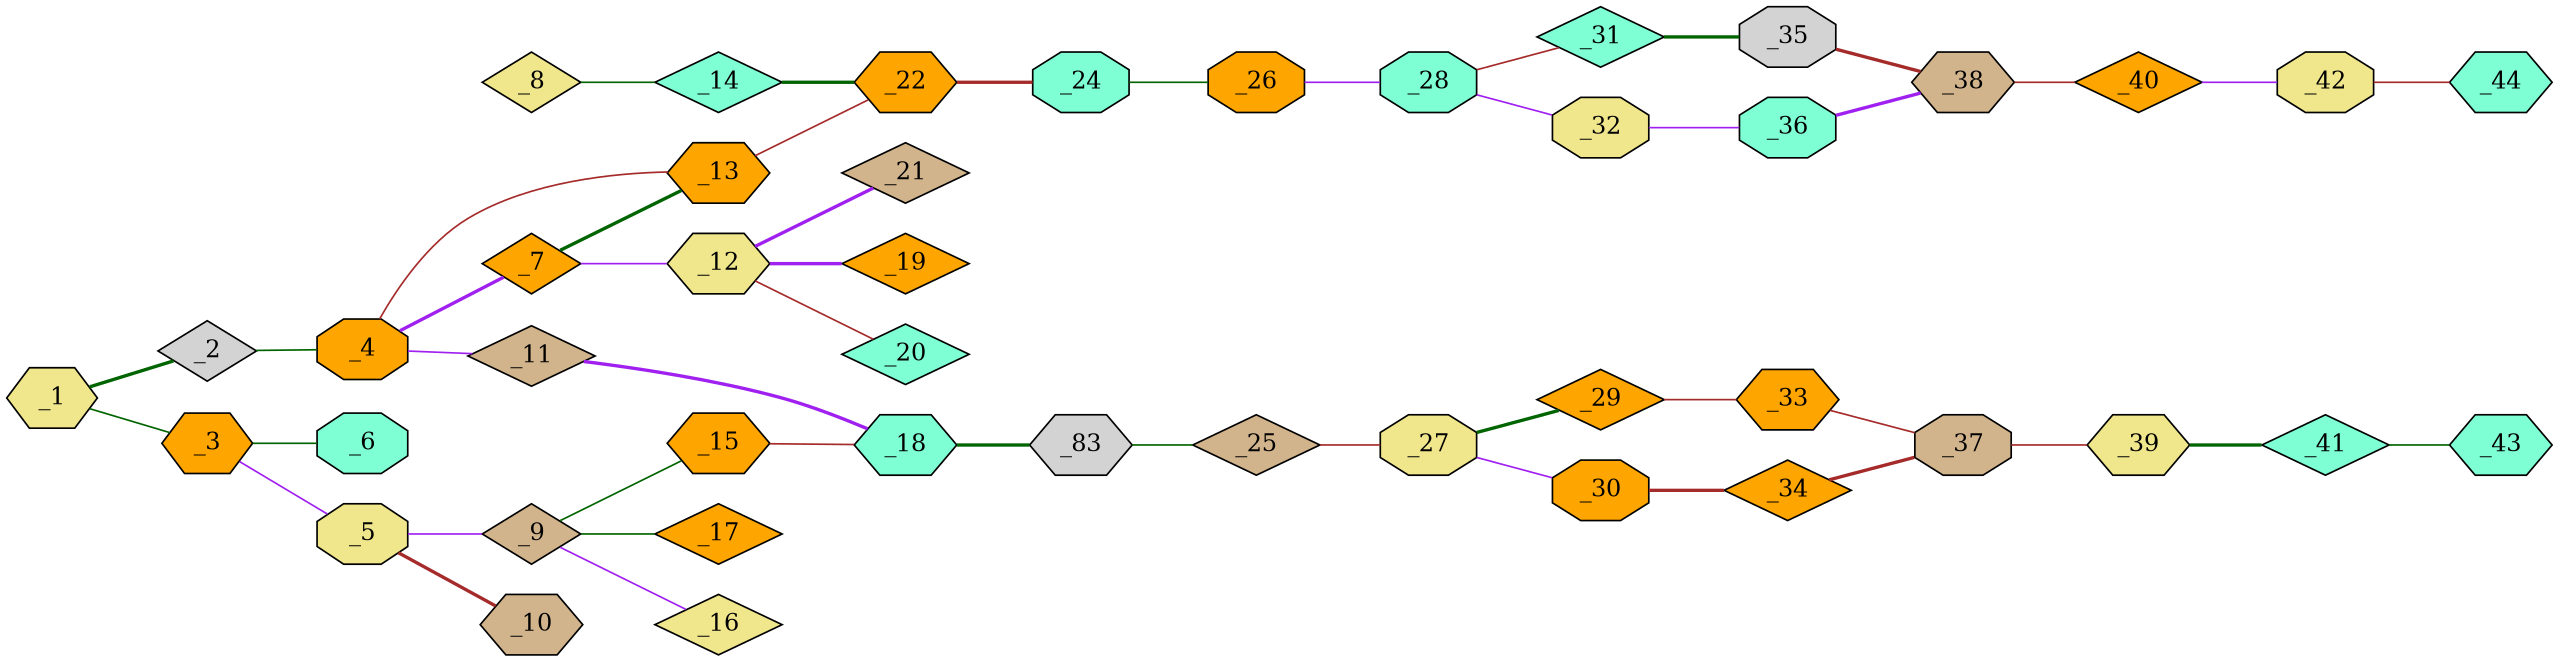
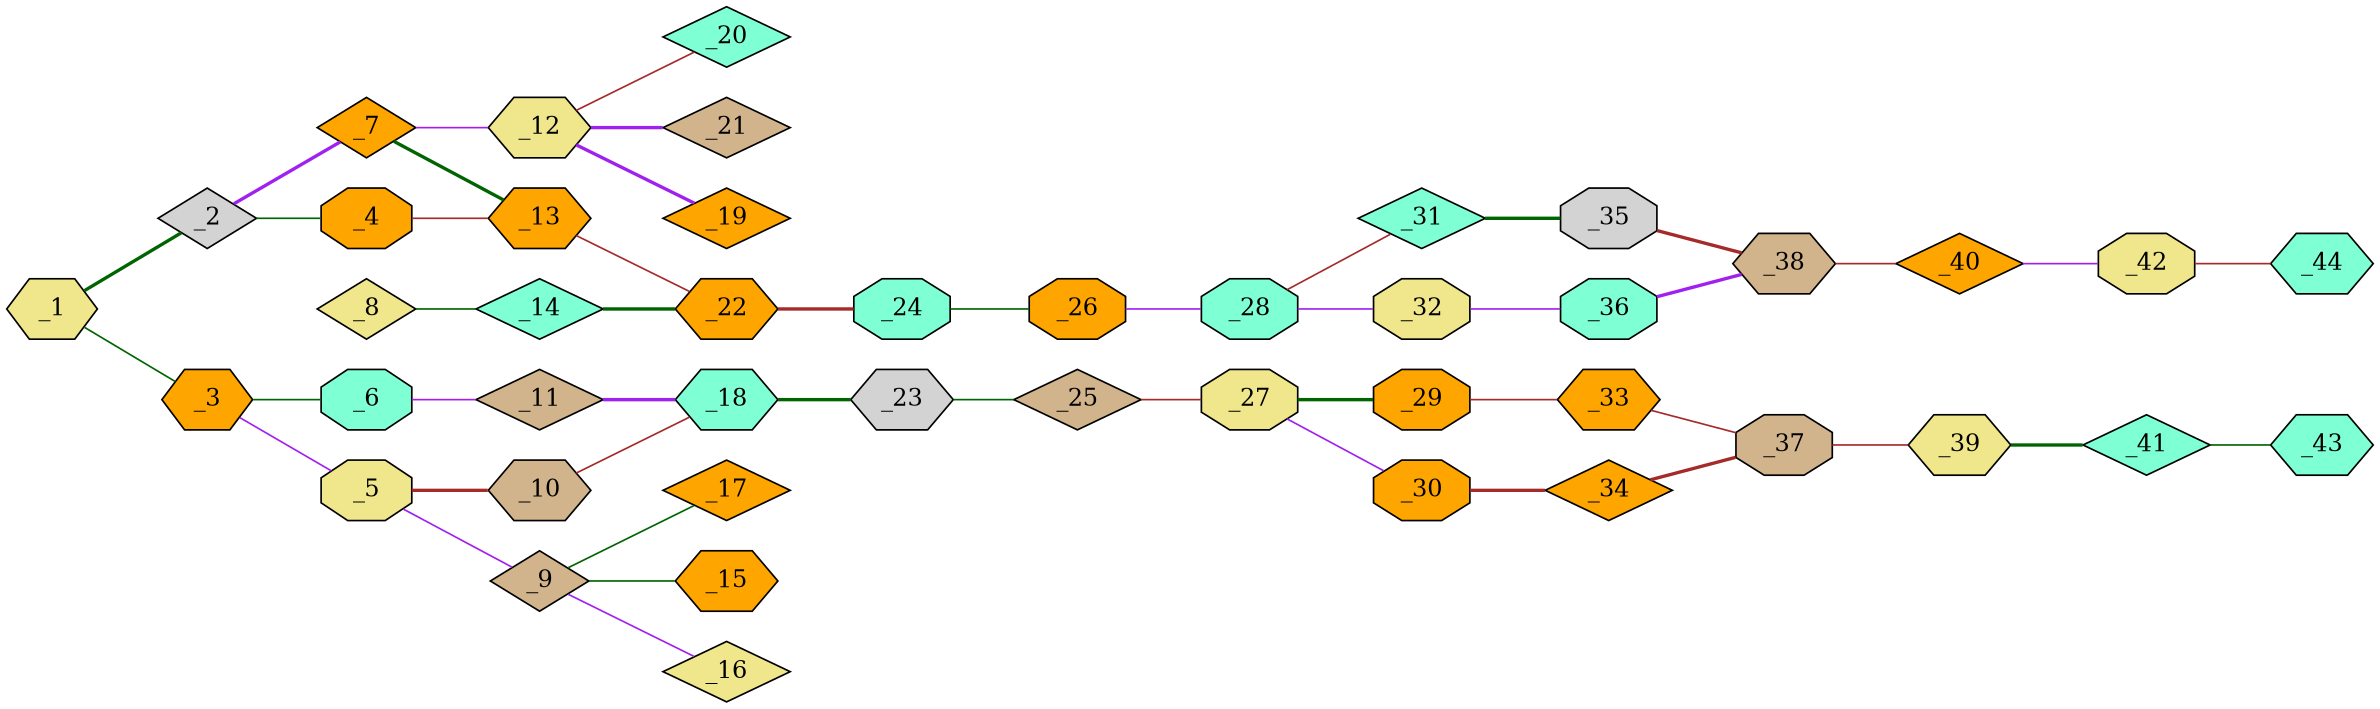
(452, 304) -> (287, 173)
(440, 352) -> (444, 400)
(1601, 400) -> (1422, 400)
(812, 444) -> (633, 445)
(1081, 445) -> (902, 400)
